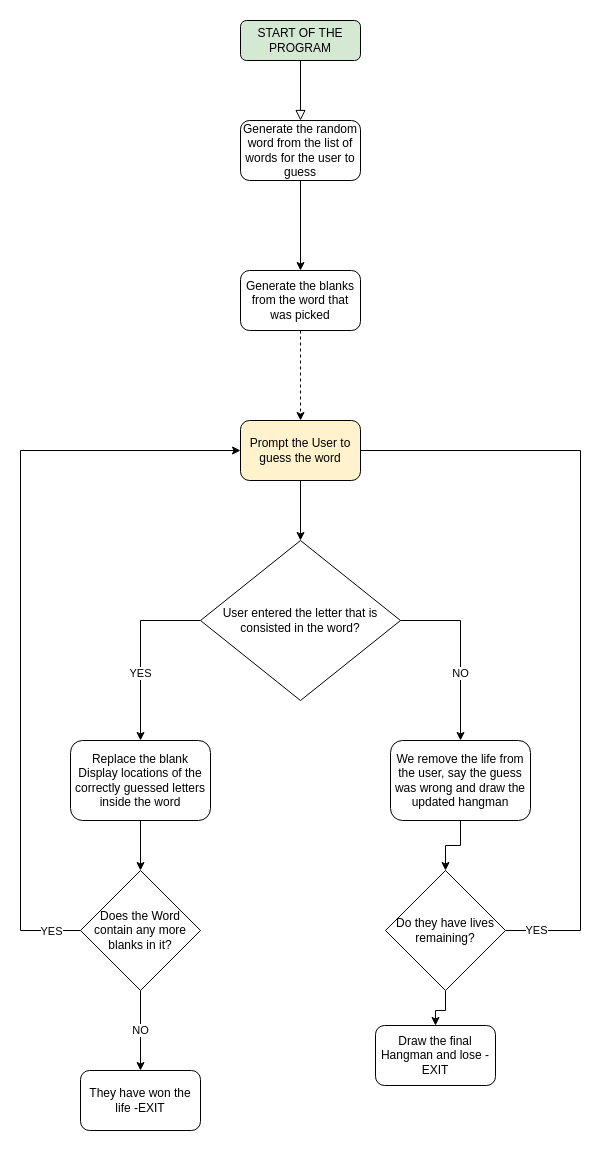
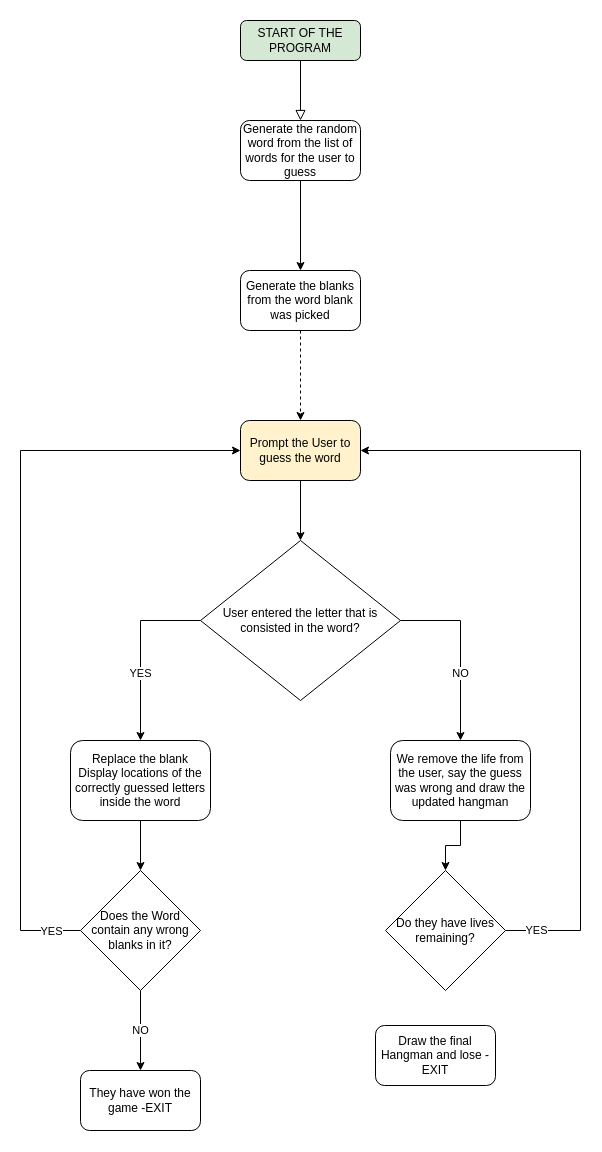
(301, 301) -> (301, 301)
(366, 451) -> (368, 451)
(141, 931) -> (141, 931)
(446, 1010) -> none
(141, 1101) -> (141, 1101)
